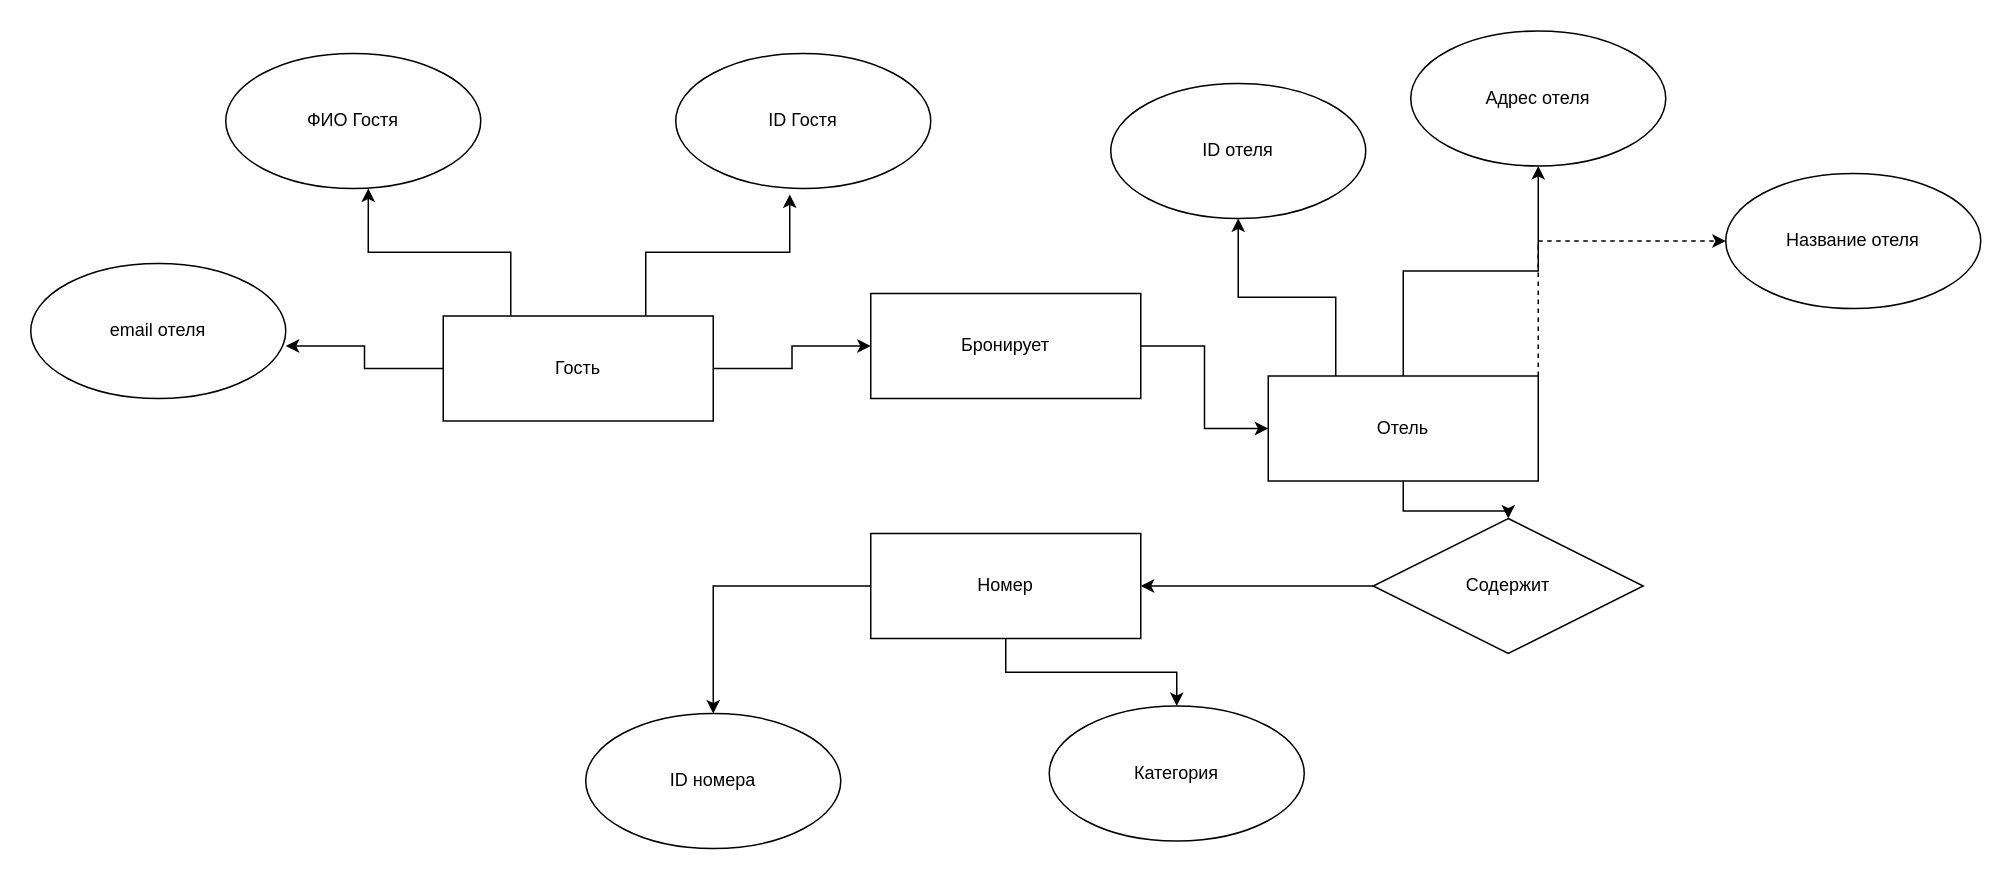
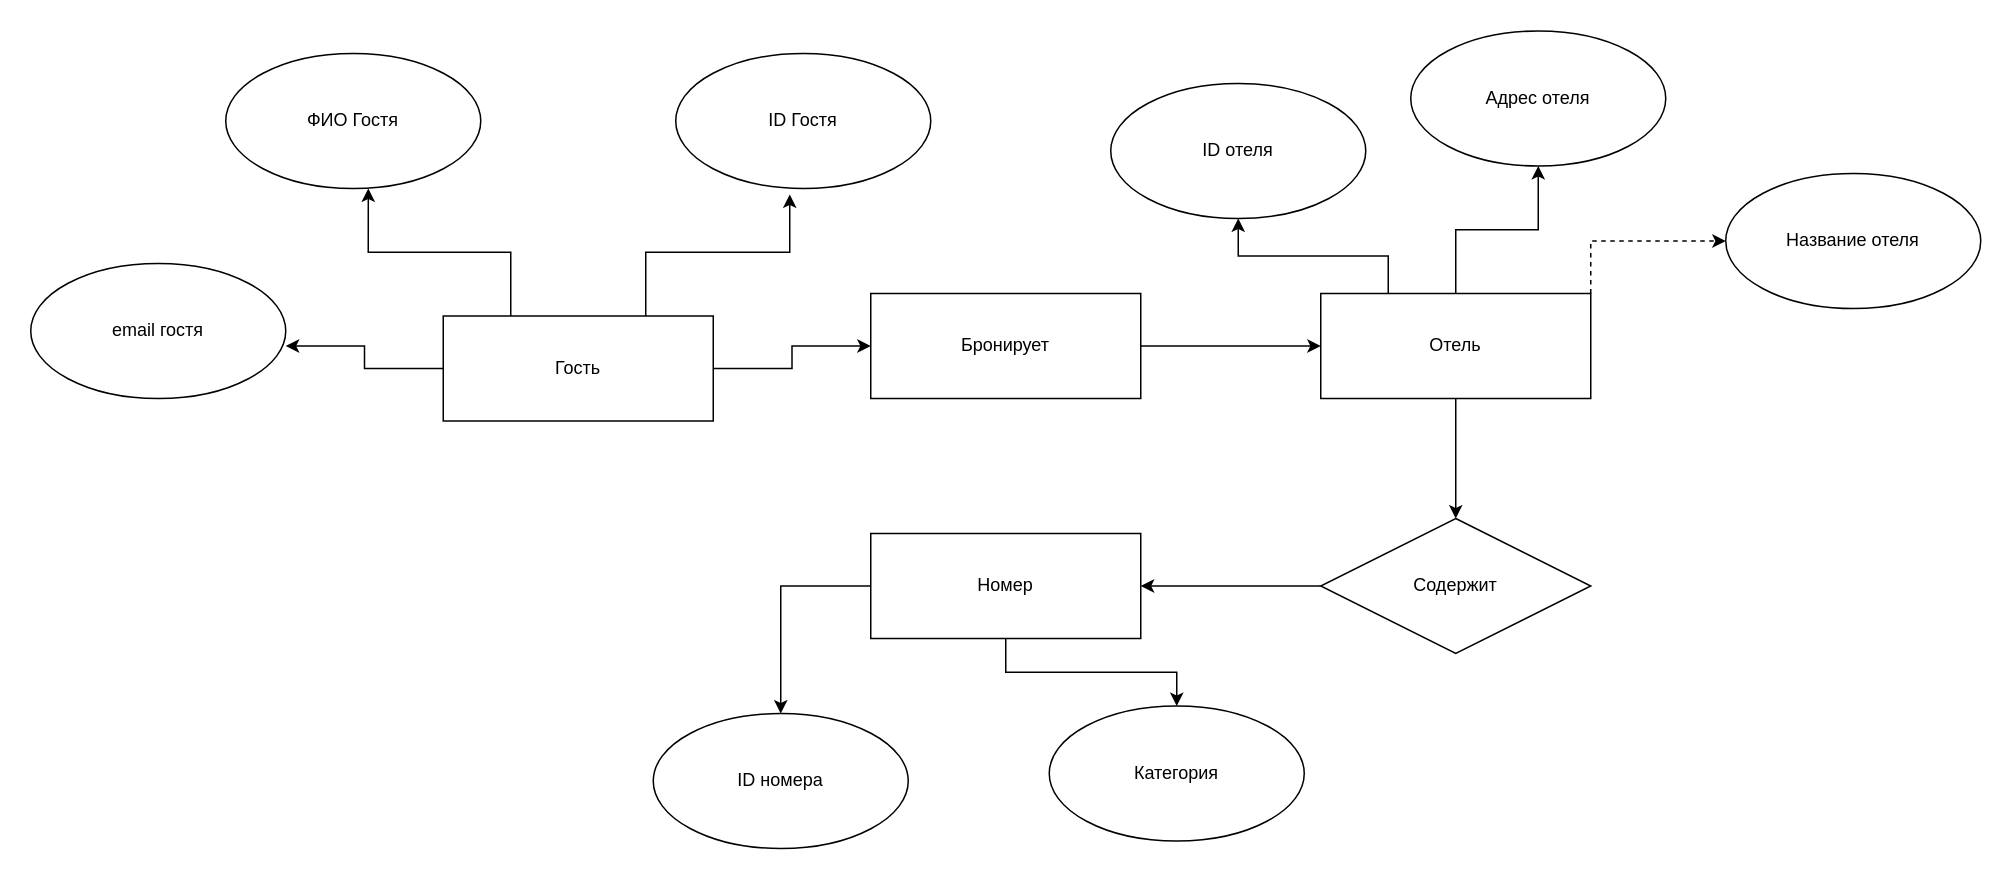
(158, 331) -> (158, 331)
(1403, 428) -> (1456, 346)
(1508, 586) -> (1456, 586)
(713, 781) -> (781, 781)
